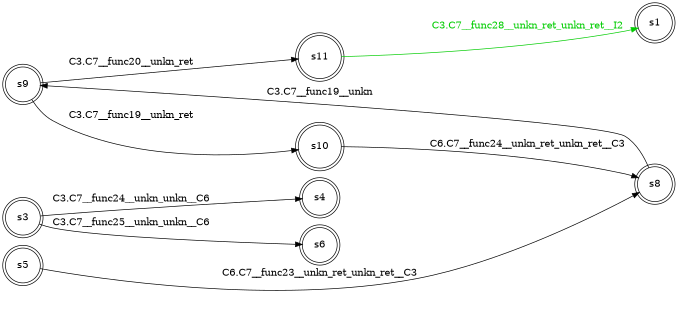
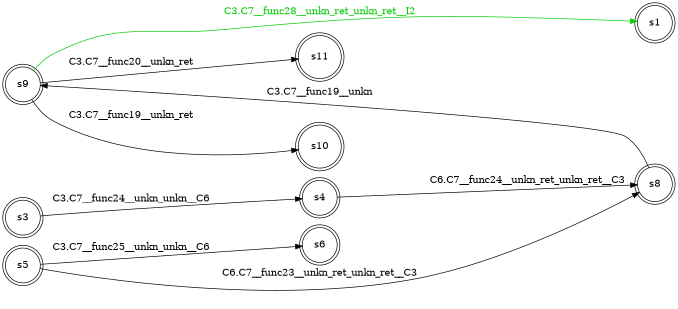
(487, 49) -> (327, 21)
(487, 154) -> (484, 191)
(167, 239) -> (168, 255)
